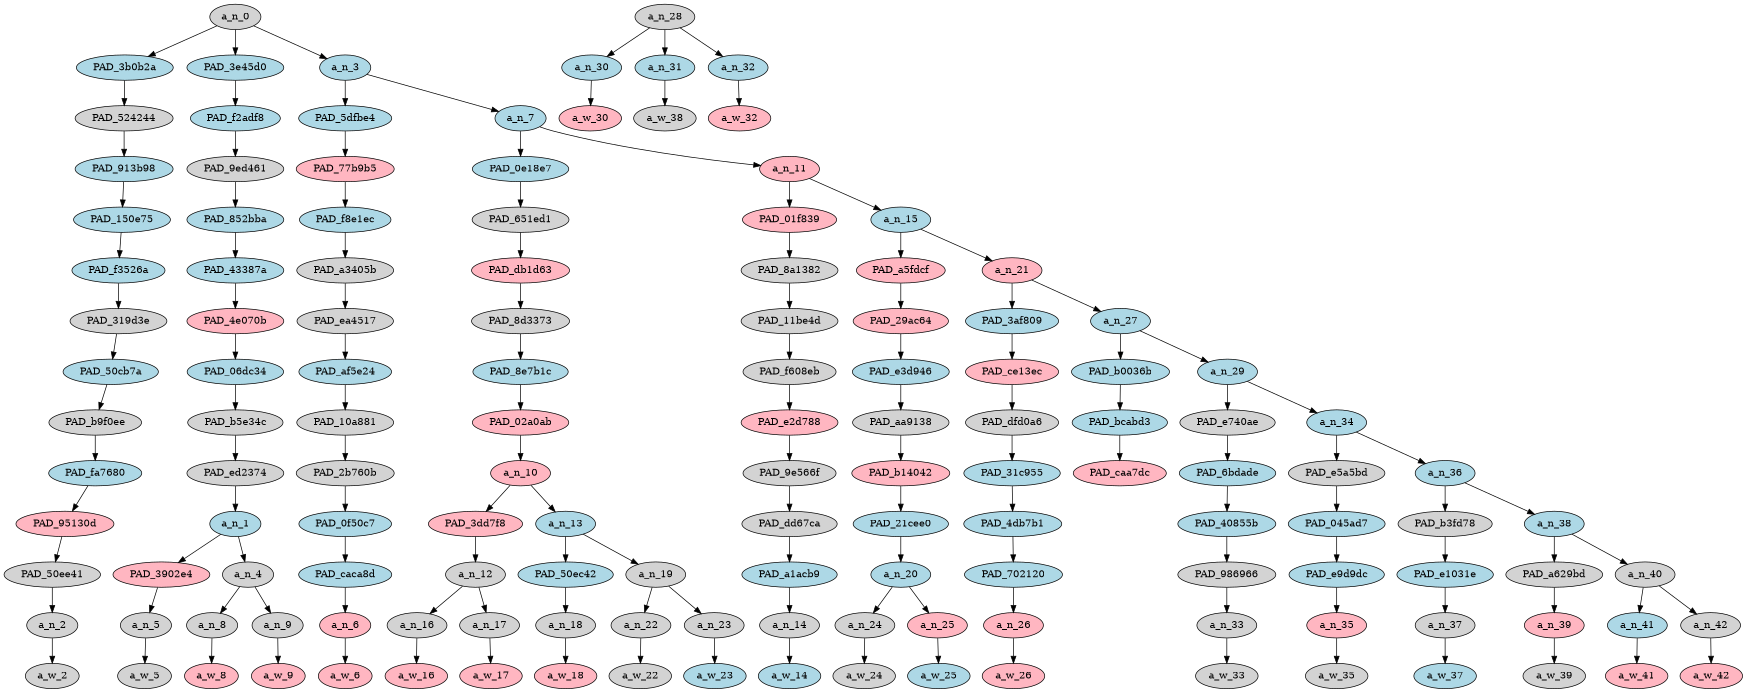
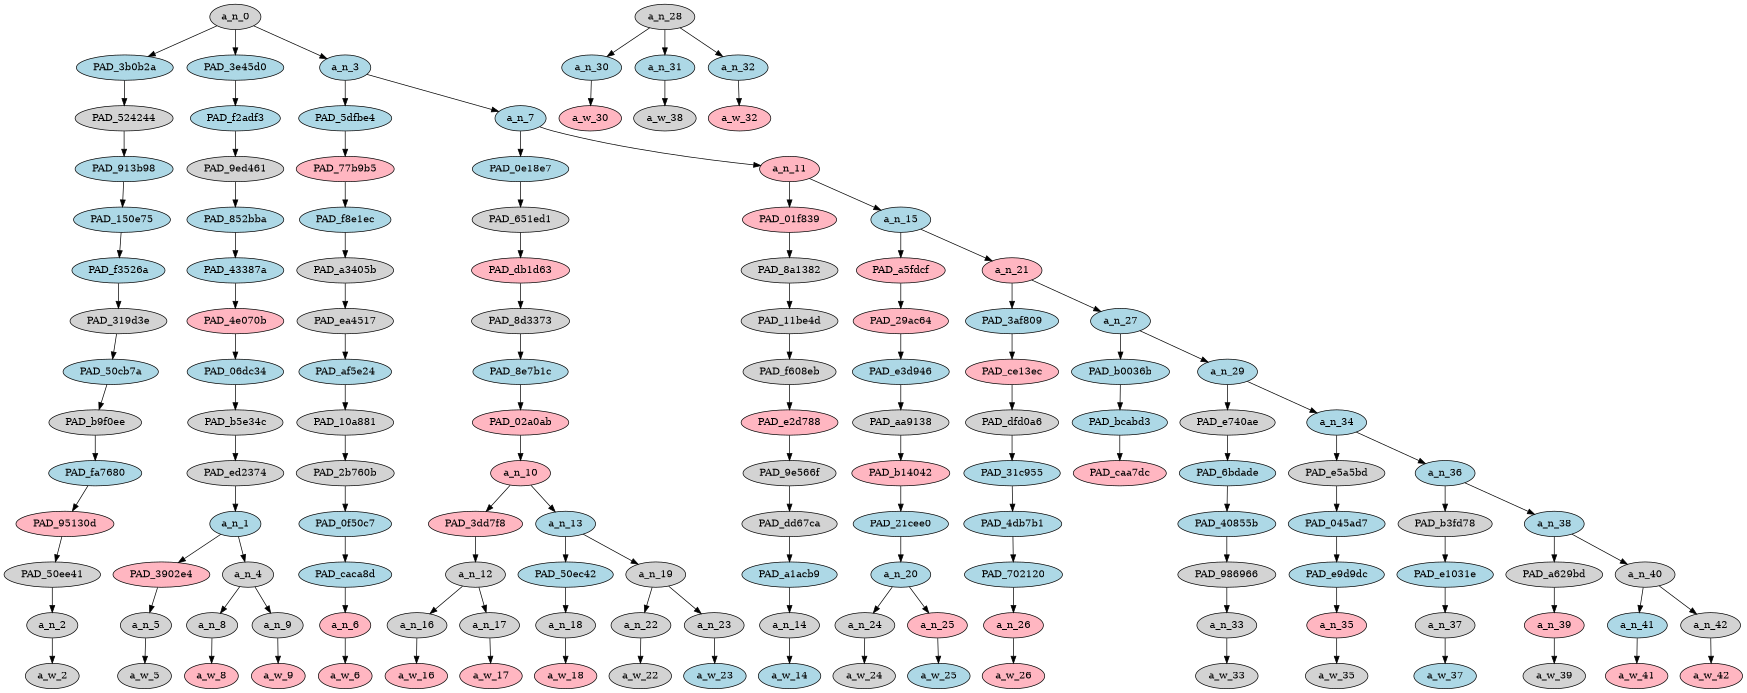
(235, 118) -> (235, 118)
